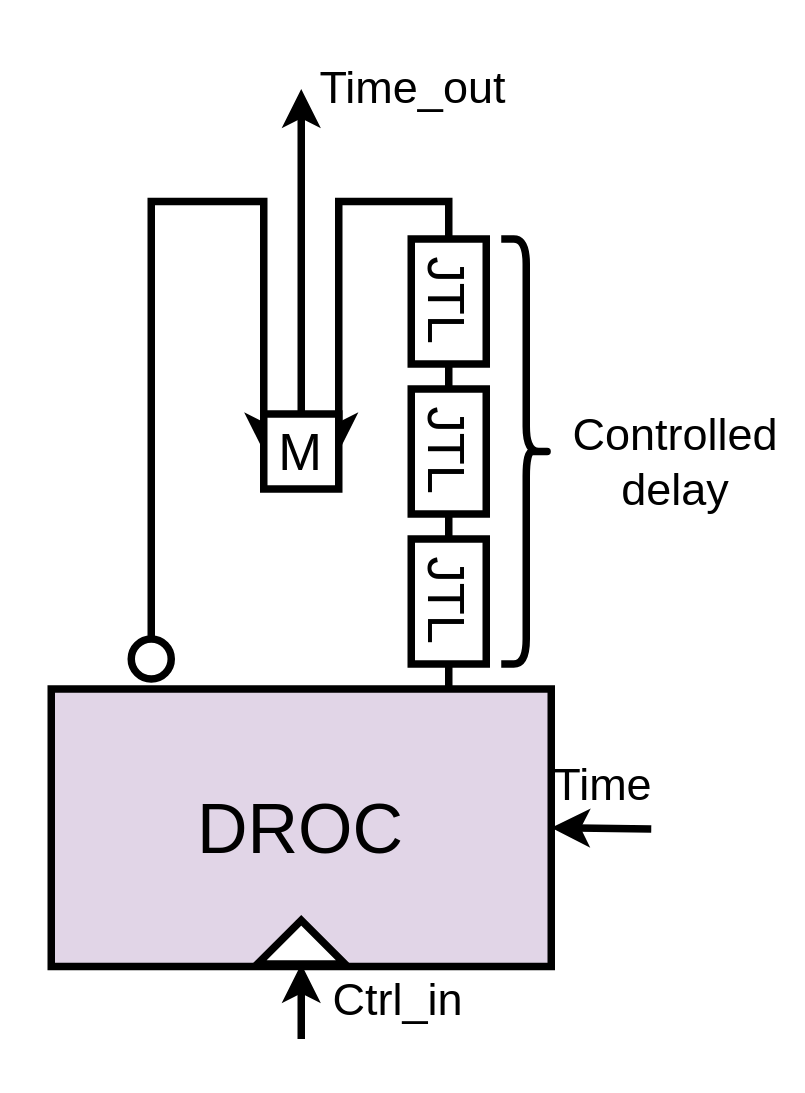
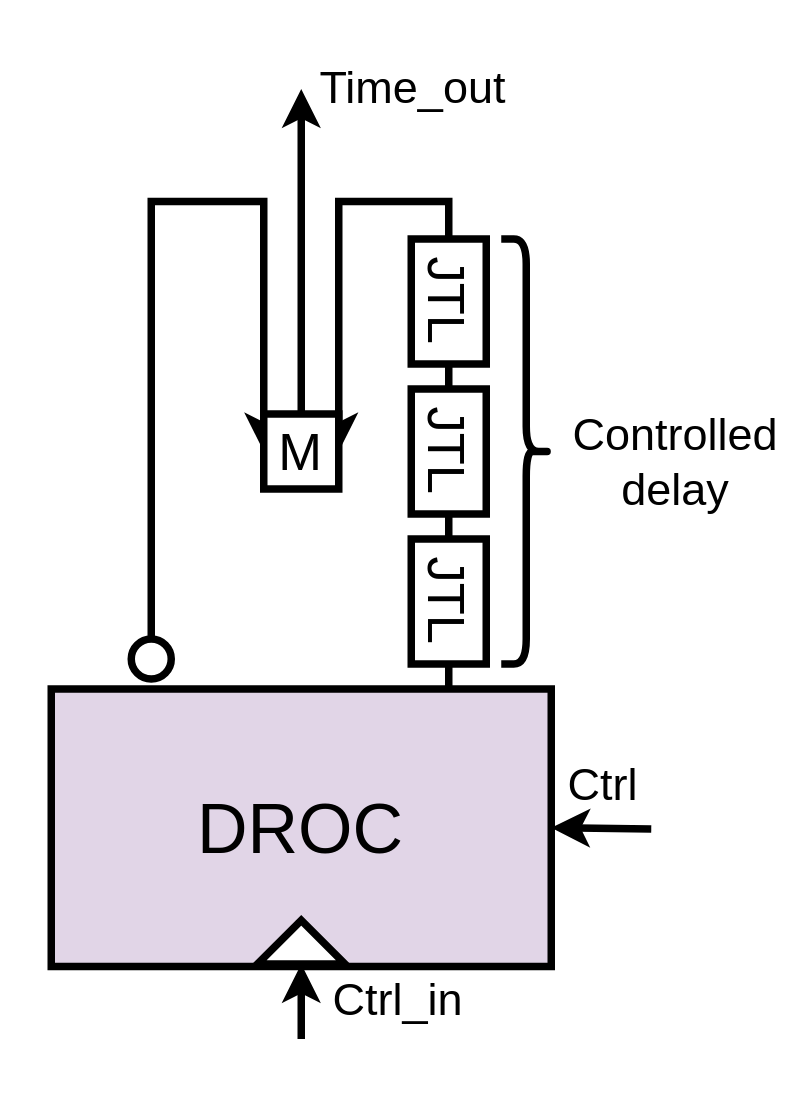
(604, 786) -> (604, 786)
